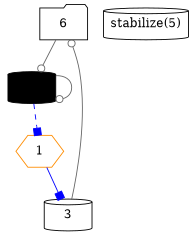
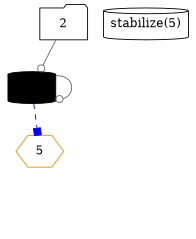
(64, 24) -> (64, 24)
(40, 151) -> (40, 151)
(68, 215) -> none
